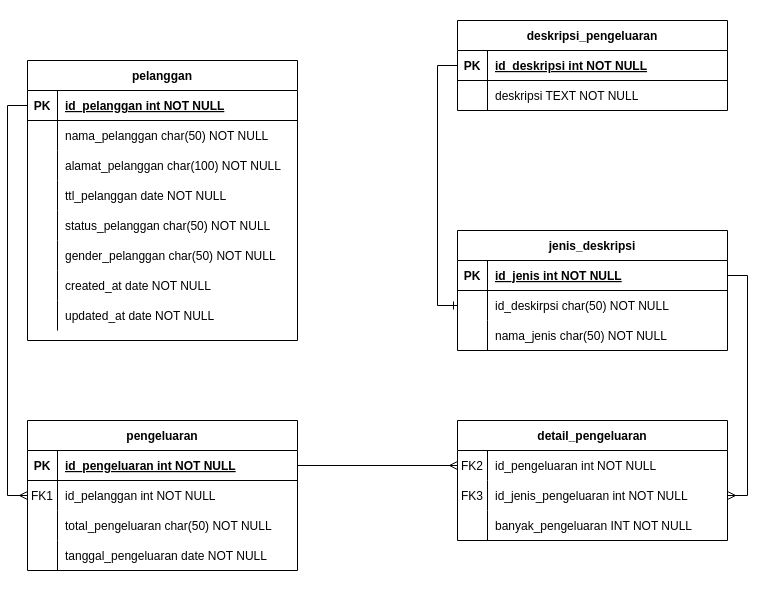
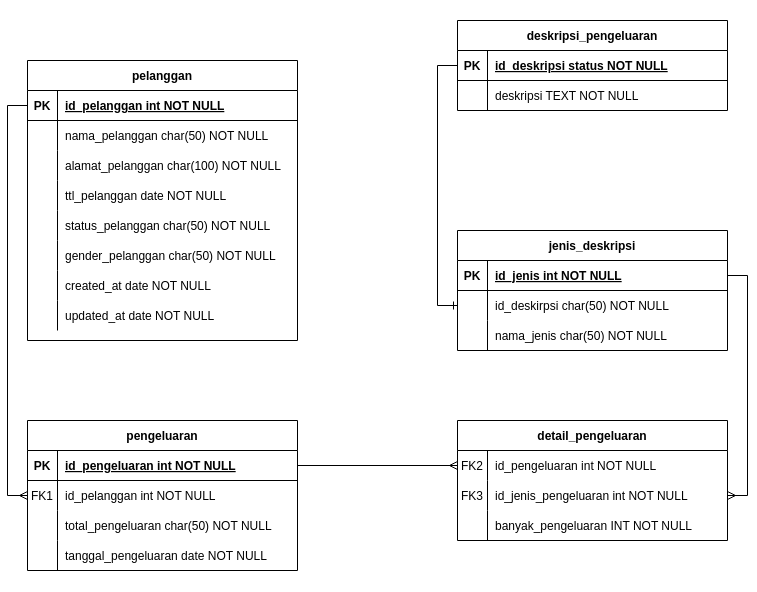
(568, 66) -> (580, 66)
